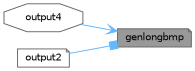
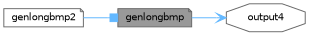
(94, 27) -> (204, 18)
(43, 58) -> (44, 18)
